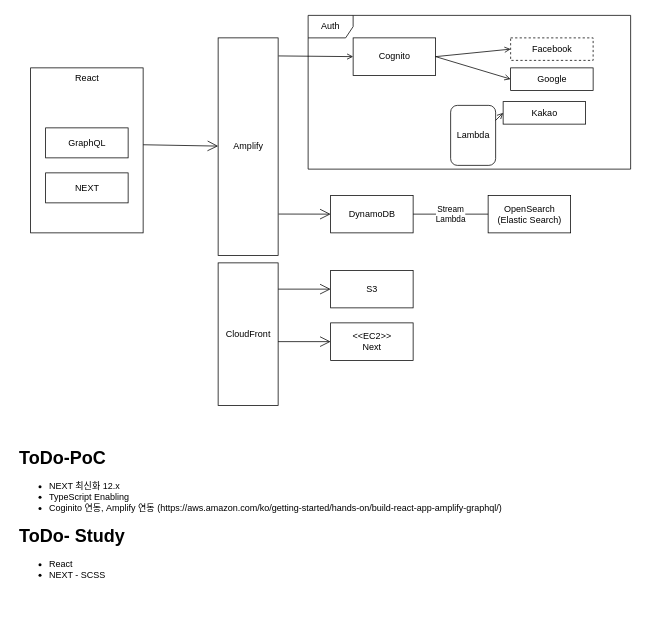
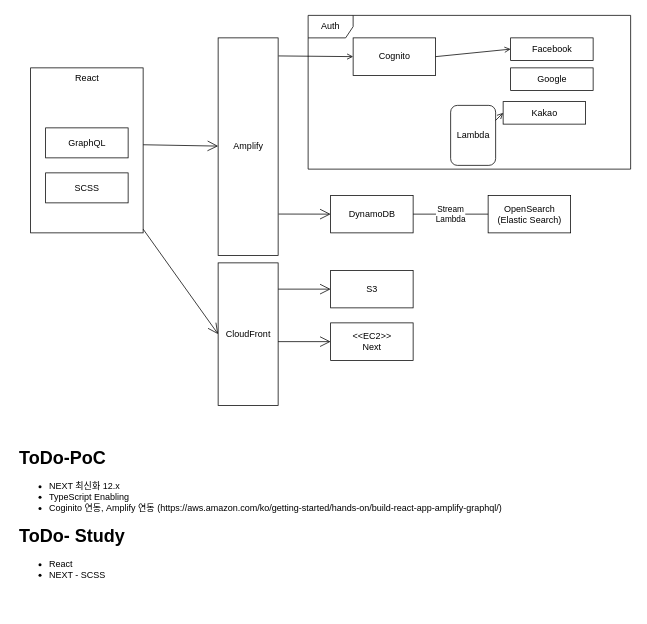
(552, 49) -> (552, 49)
(472, 68) -> none
(87, 188) -> (87, 188)
none -> (180, 281)
